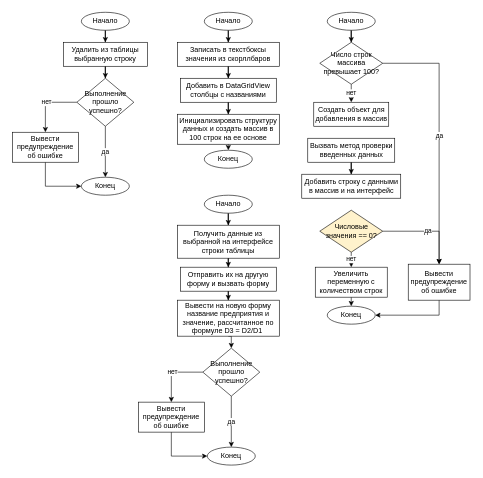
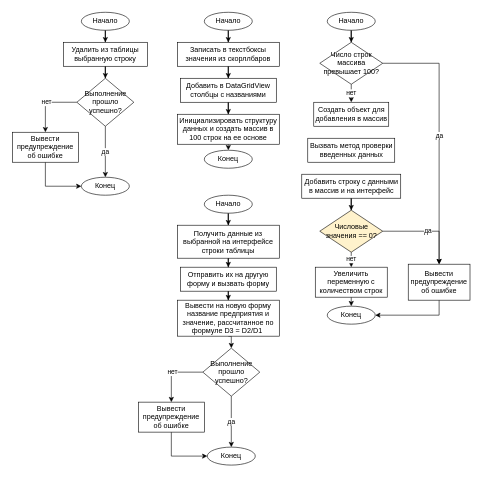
(351, 170) -> none
none -> (351, 206)
